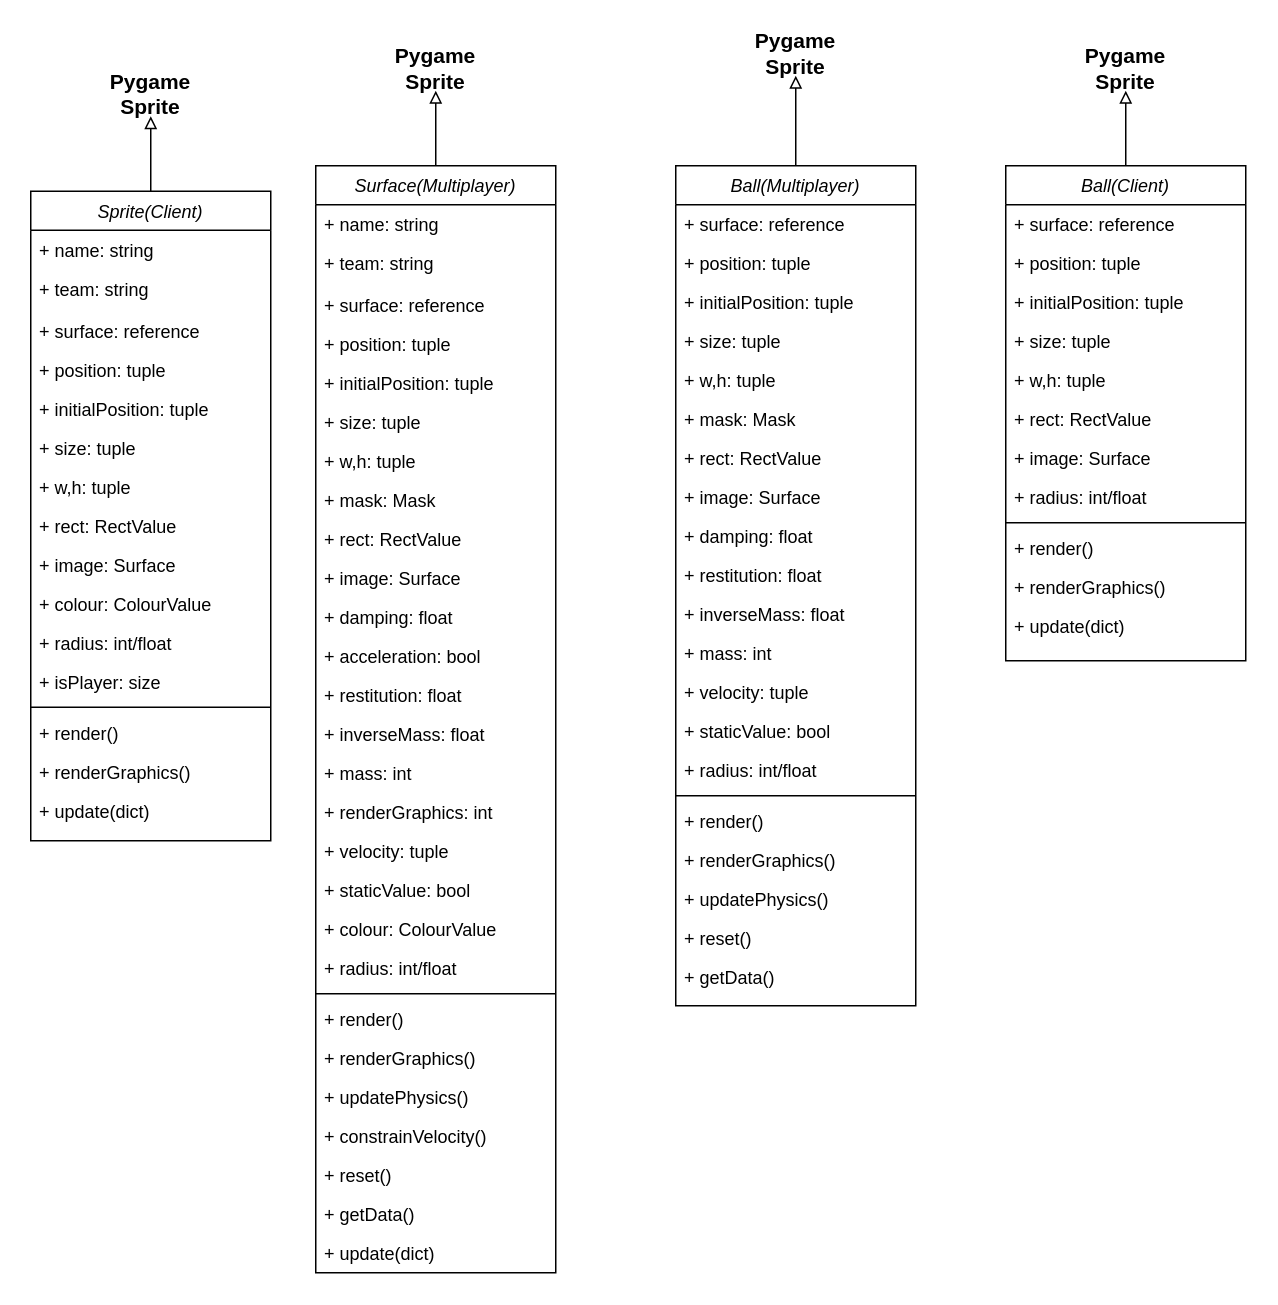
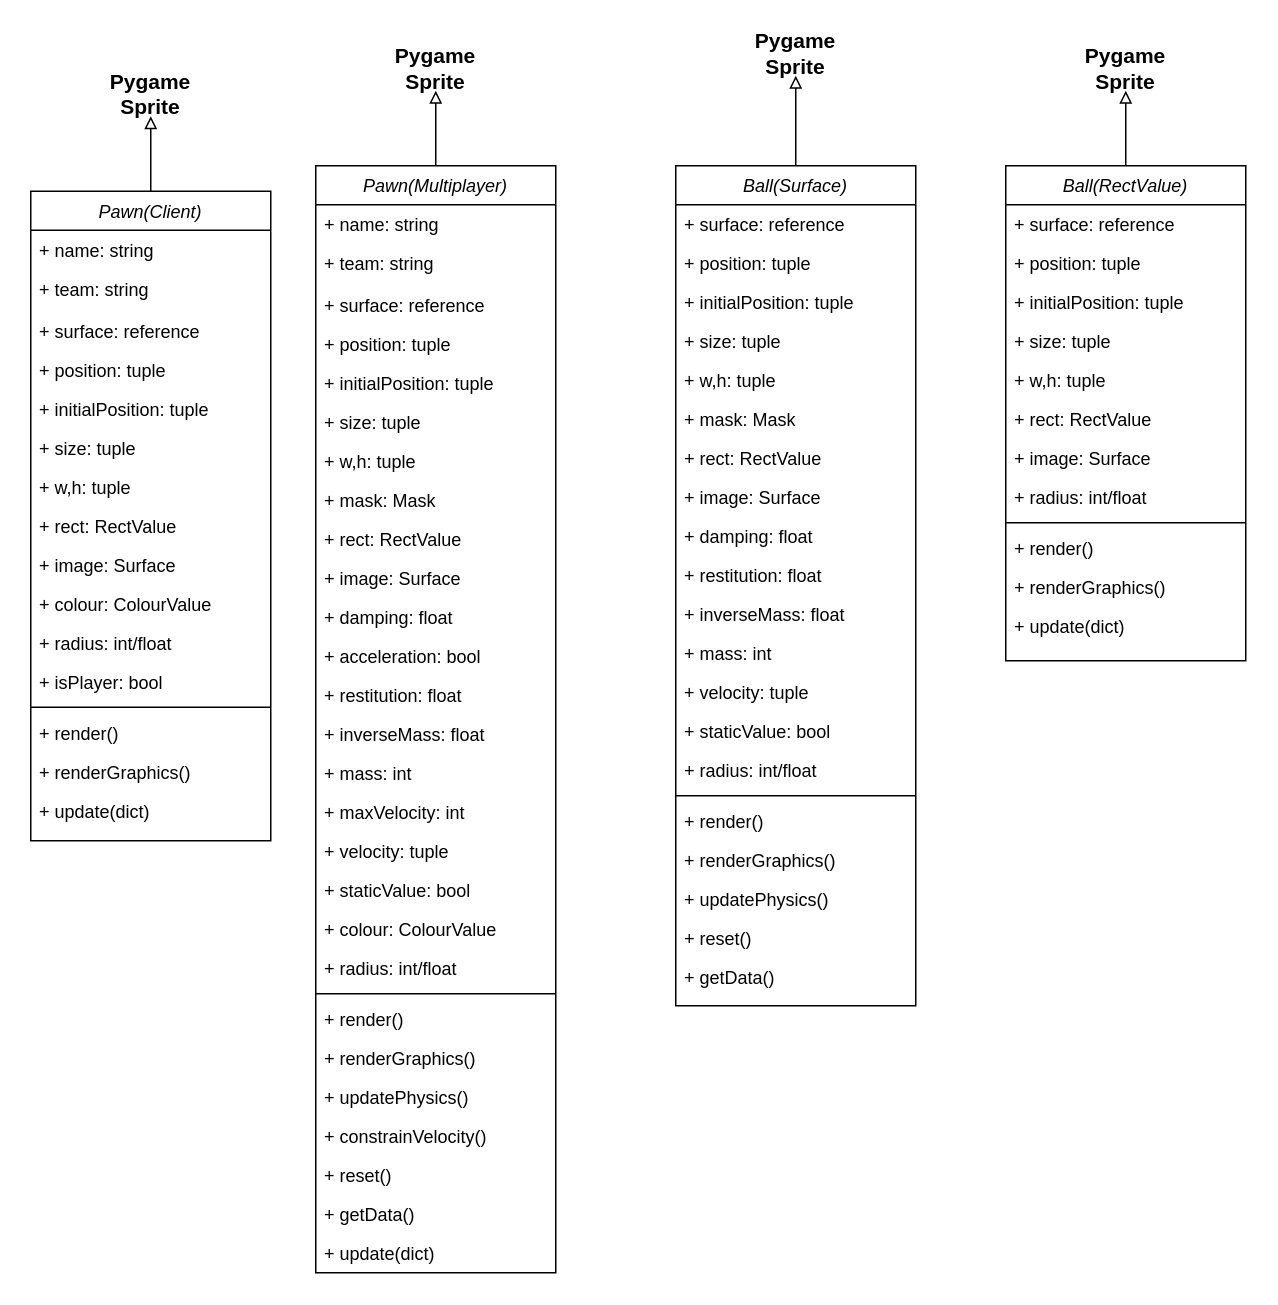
(435, 186) -> (435, 186)
(795, 186) -> (795, 186)
(1125, 186) -> (1125, 186)
(150, 212) -> (150, 212)
(106, 683) -> (106, 683)
(418, 813) -> (401, 813)
